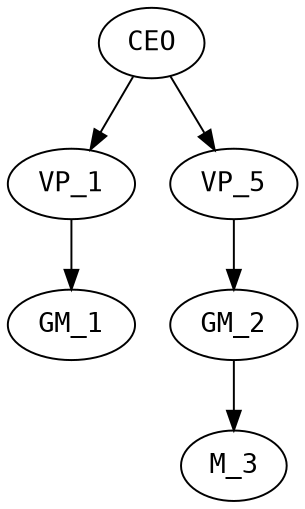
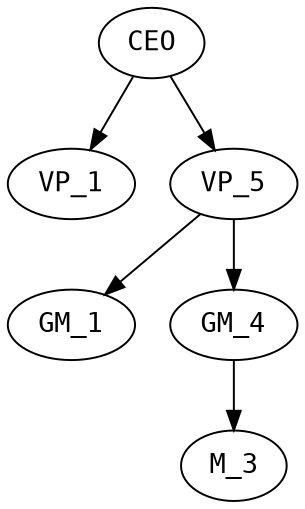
(71, 245) -> (160, 248)
(234, 325) -> (234, 325)
